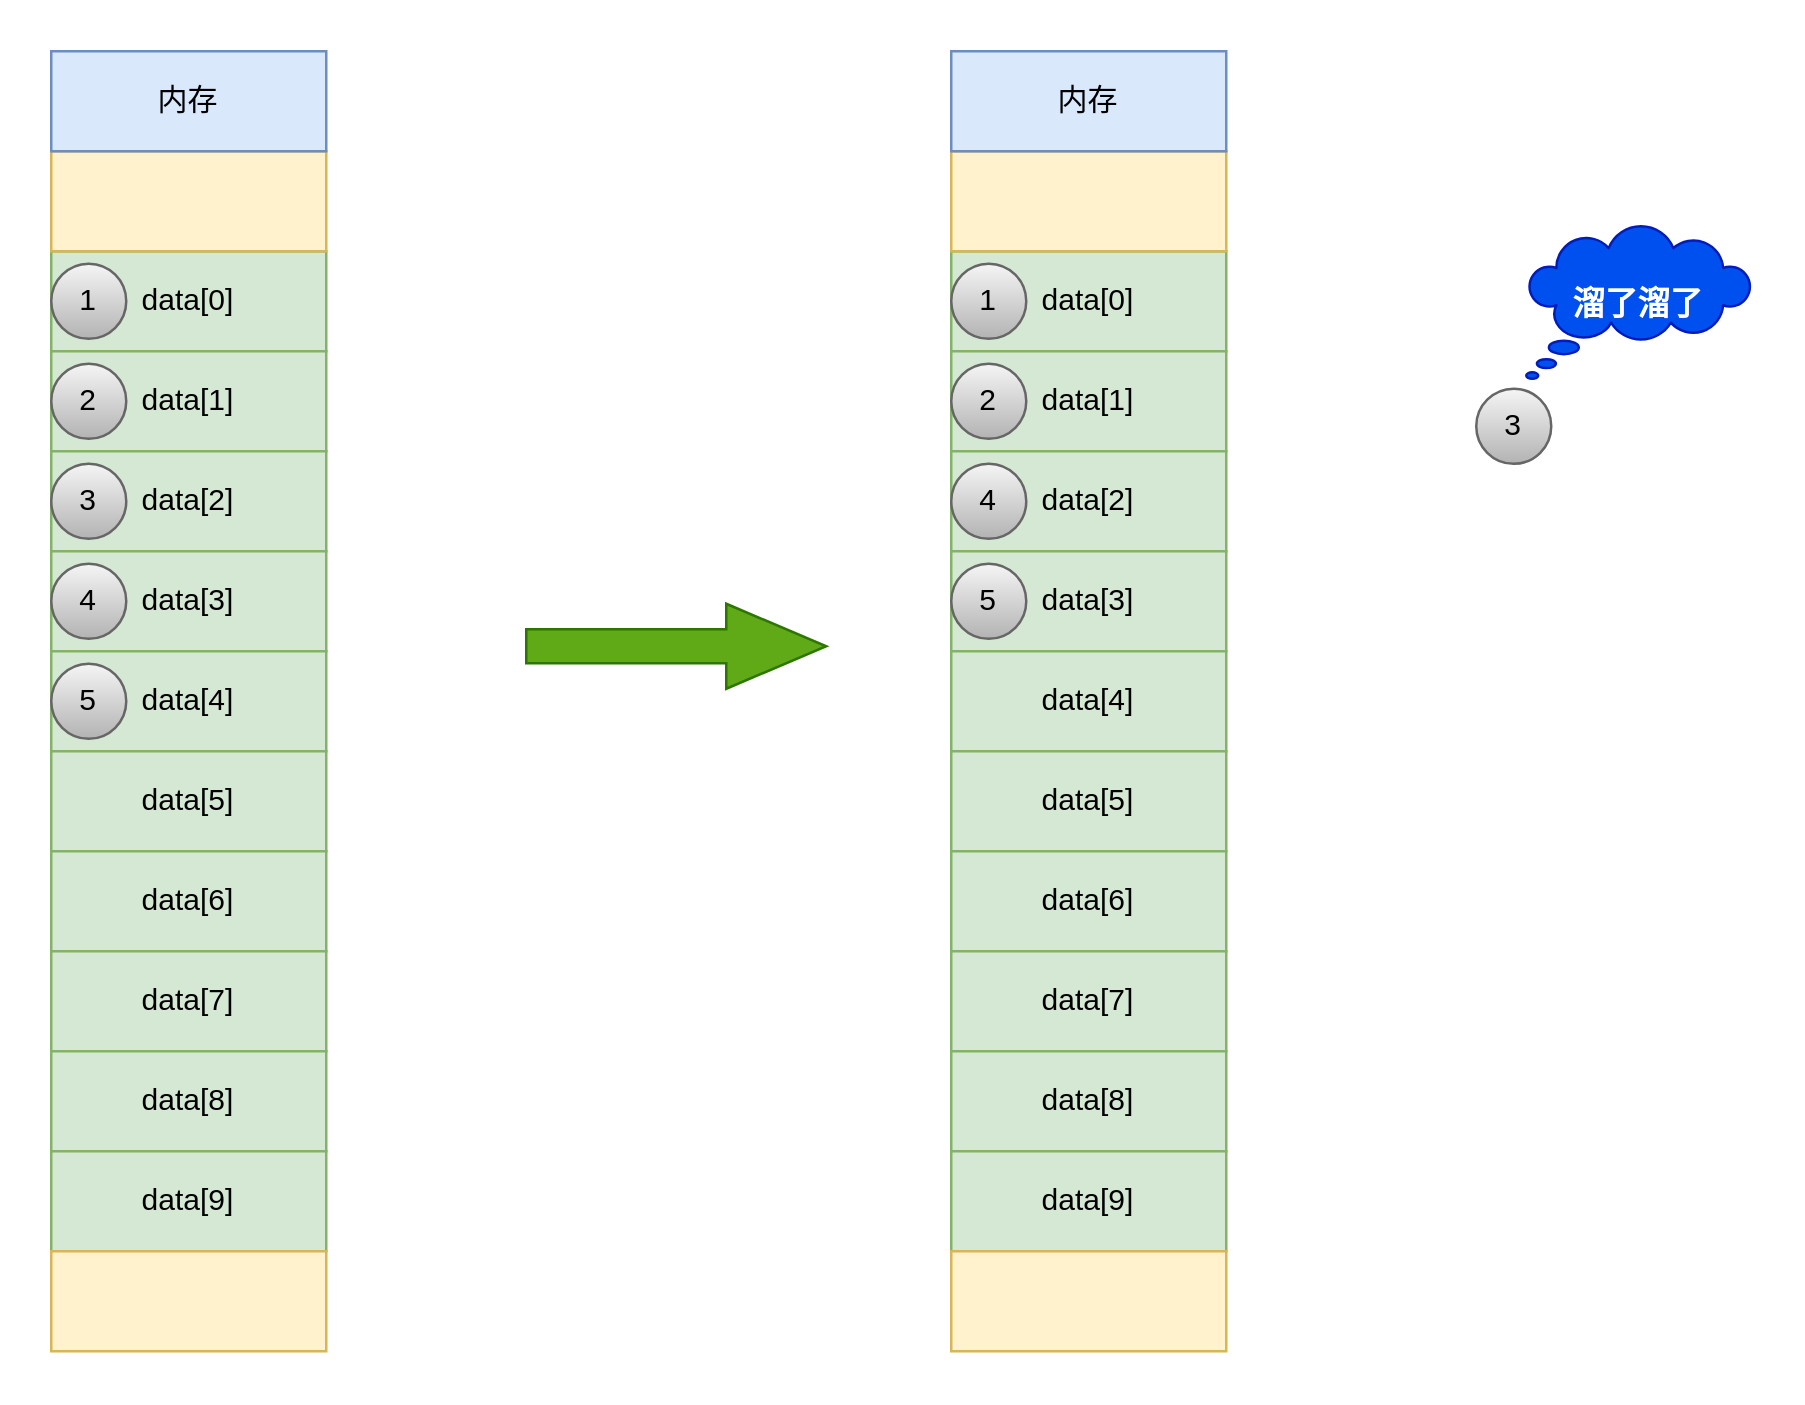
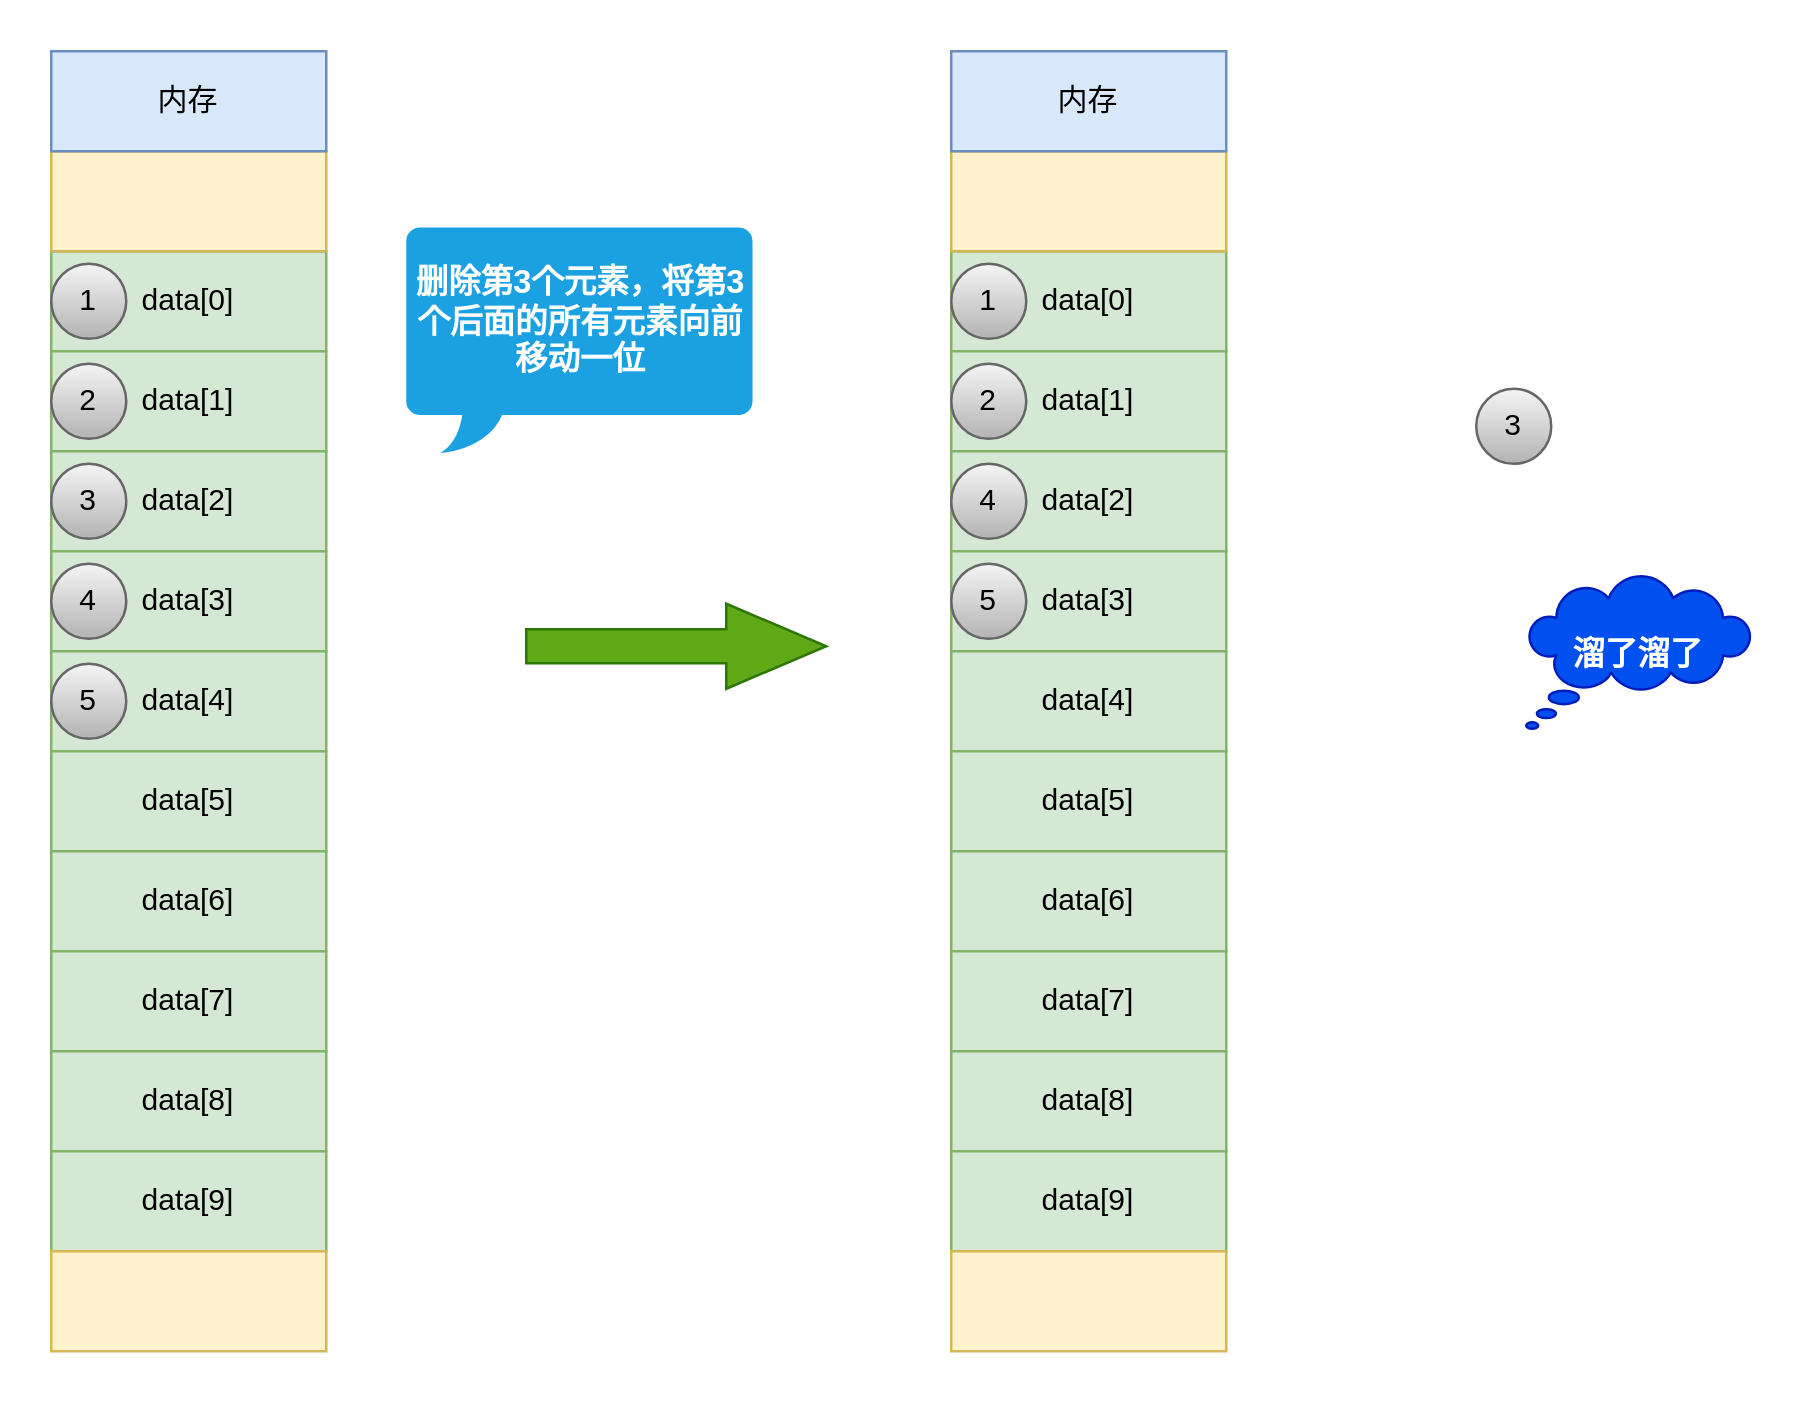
(1639, 303) -> (1639, 653)
none -> (579, 340)
